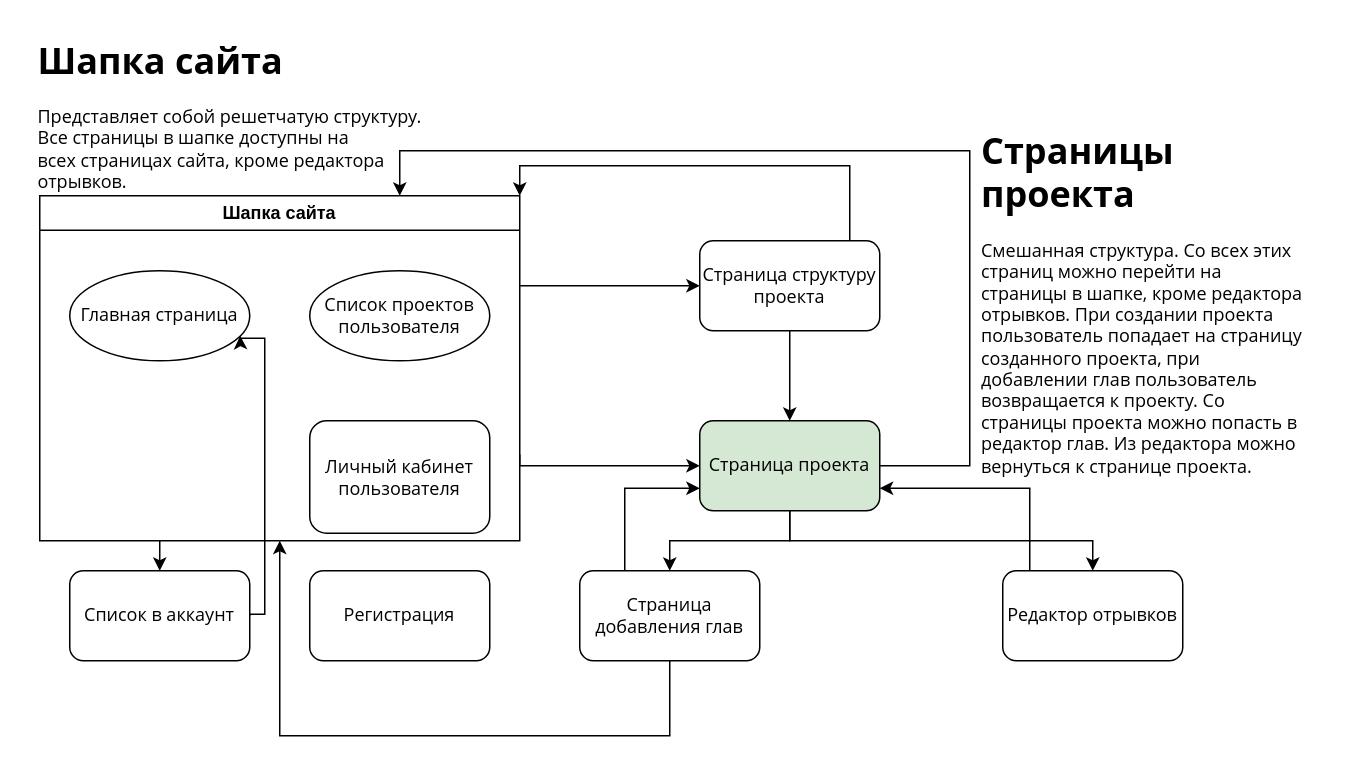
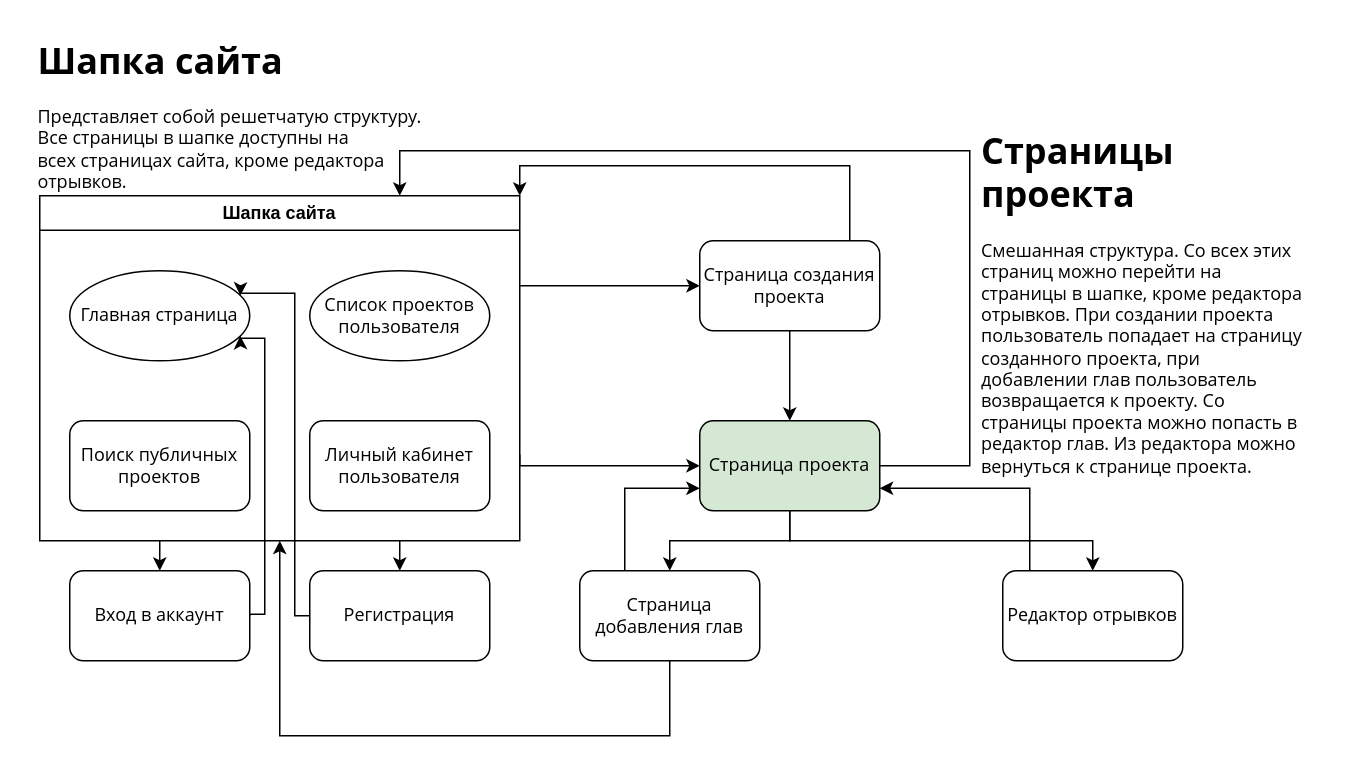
(790, 286) -> (790, 286)
none -> (295, 431)
none -> (160, 466)
(400, 477) -> (400, 466)
none -> (400, 552)
(160, 616) -> (160, 616)
